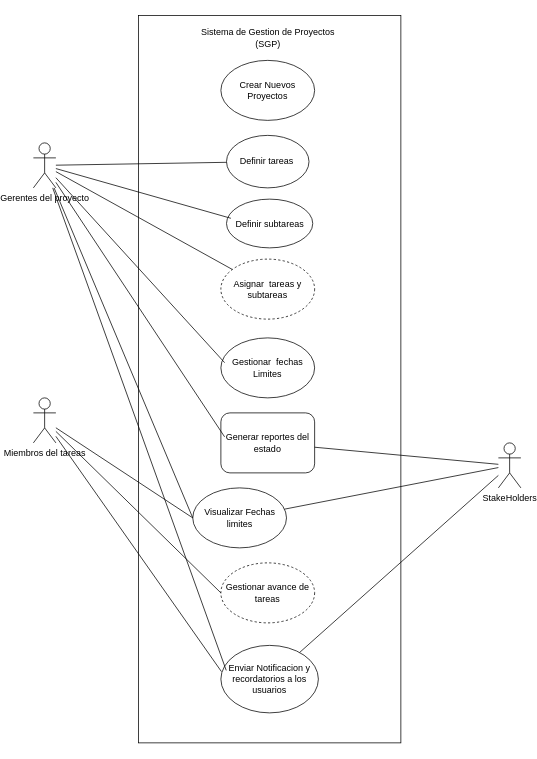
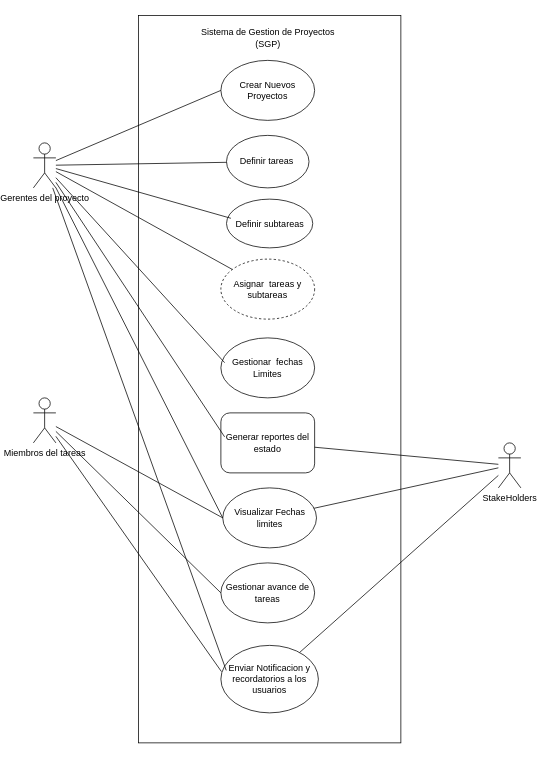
none -> (138, 126)
(240, 518) -> (270, 518)
(268, 593) -> (268, 593)
